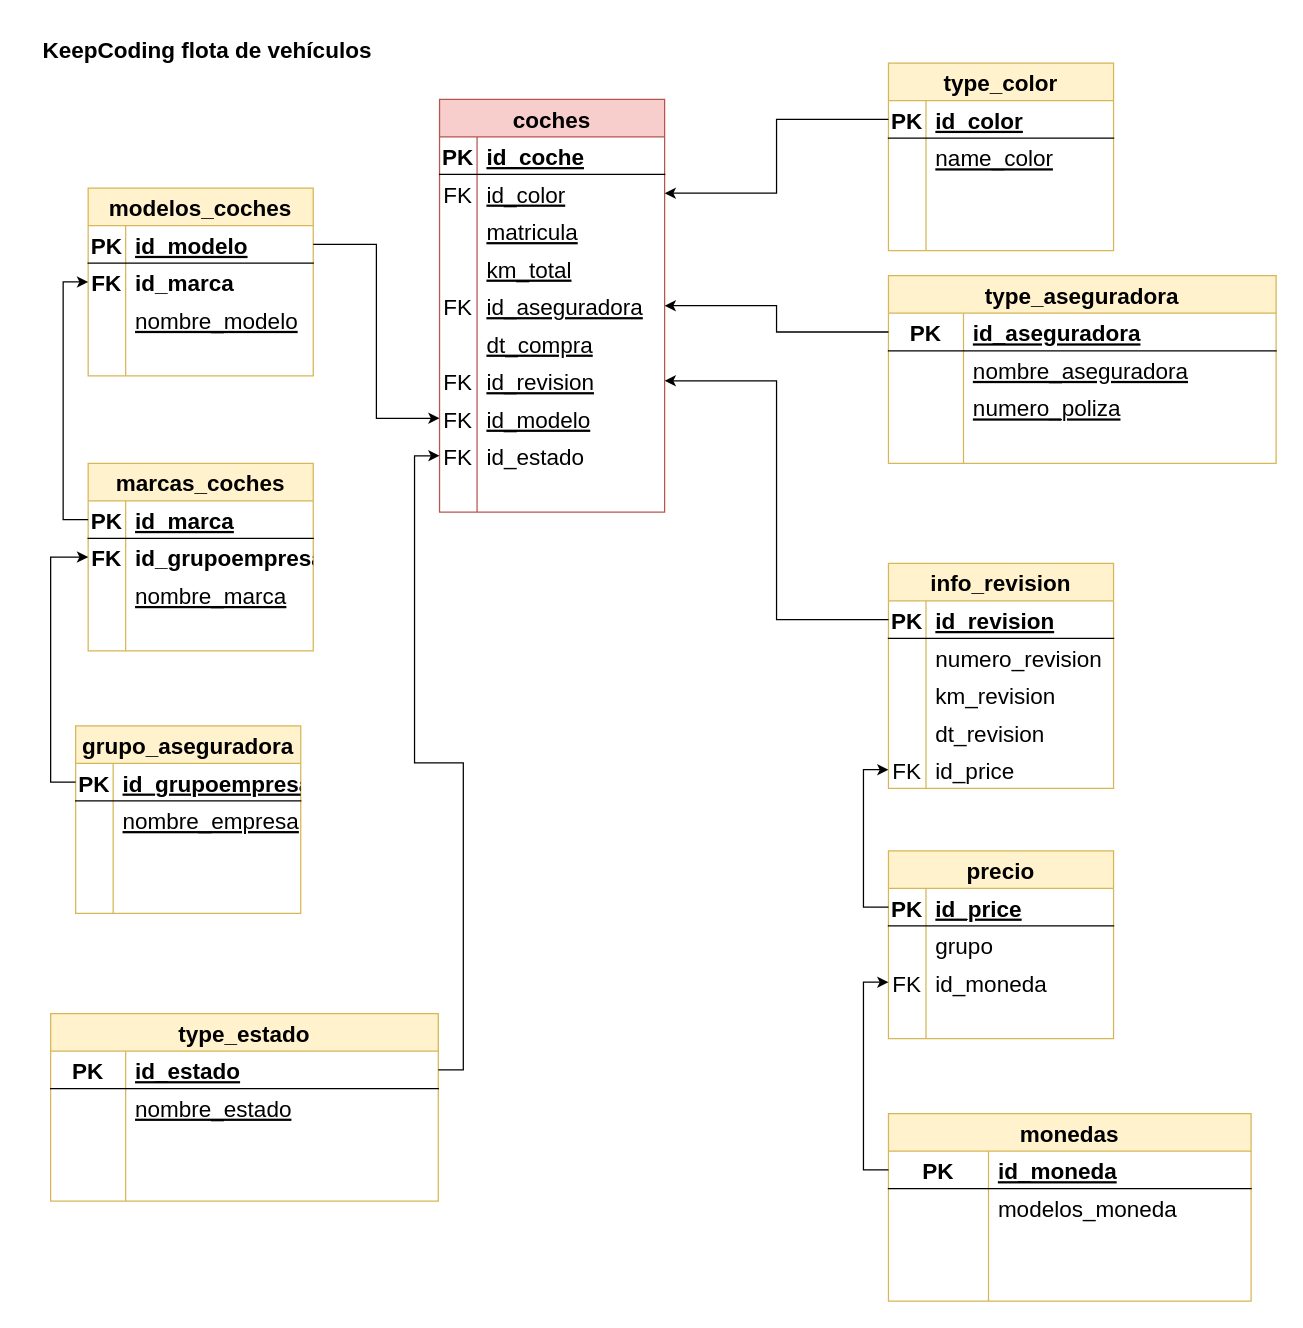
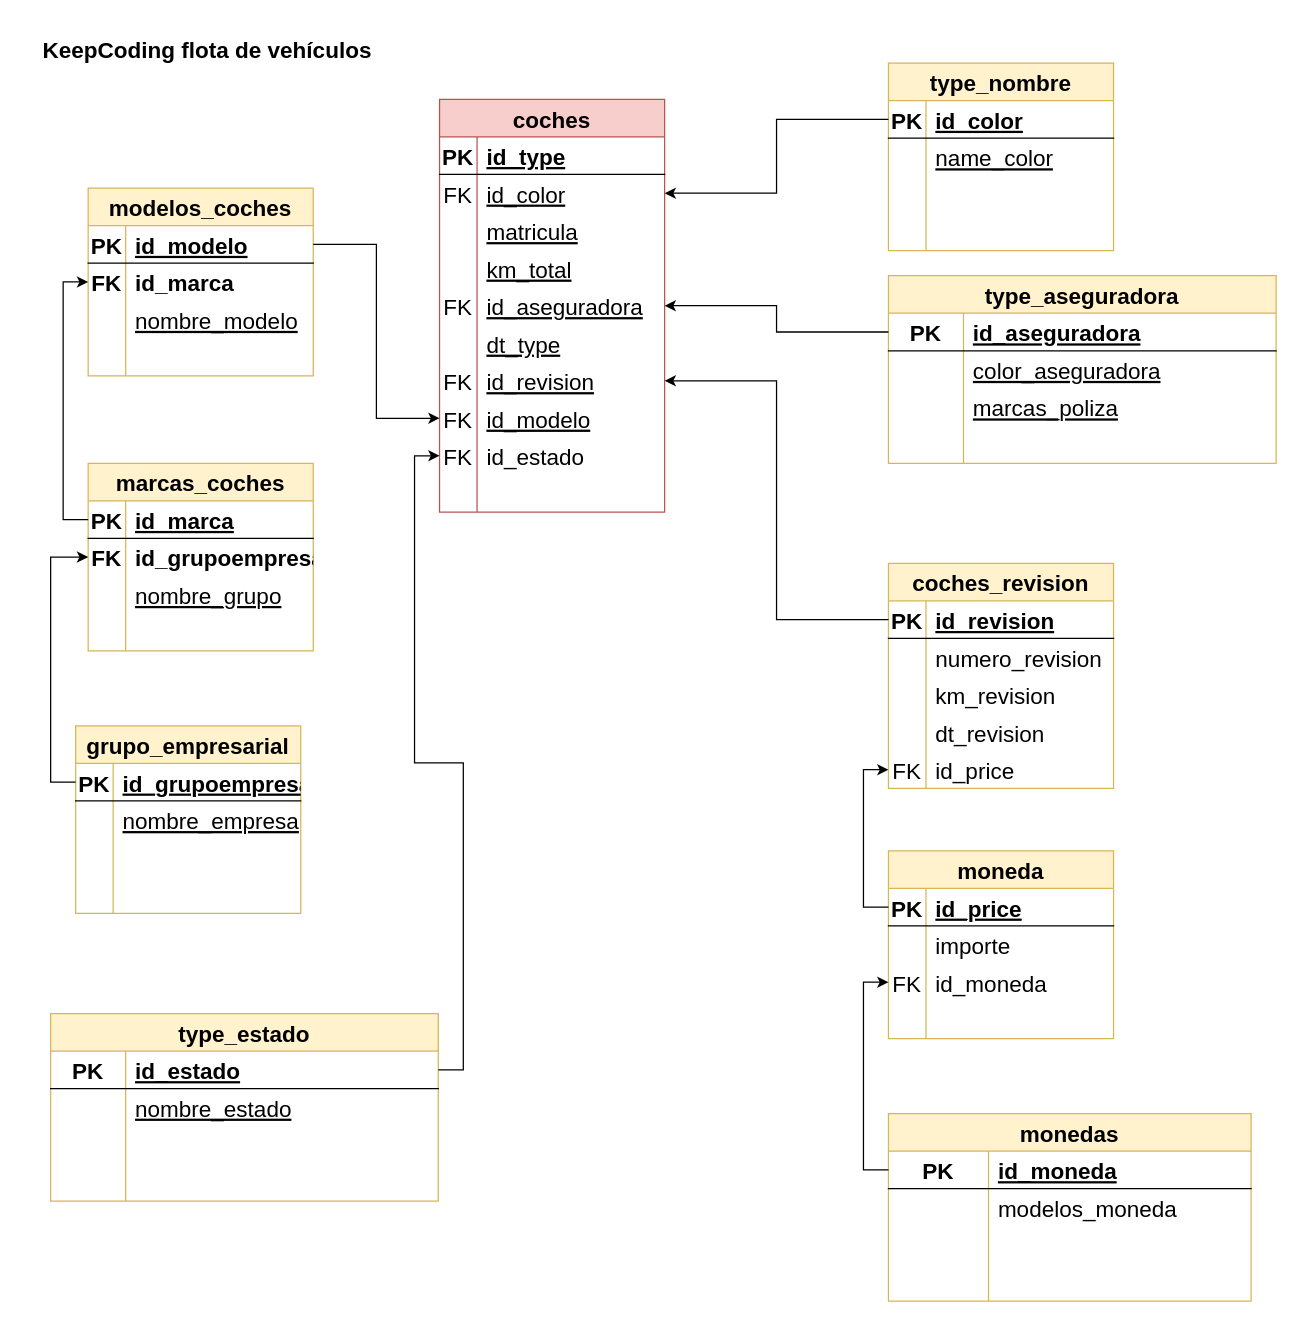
(1000, 84) -> (1000, 84)
(534, 158) -> (527, 158)
(543, 345) -> (530, 345)
(1086, 371) -> (1077, 371)
(1049, 409) -> (1049, 409)
(1000, 584) -> (1000, 584)
(211, 596) -> (211, 596)
(188, 746) -> (188, 746)
(1000, 871) -> (1000, 871)
(967, 946) -> (976, 946)
